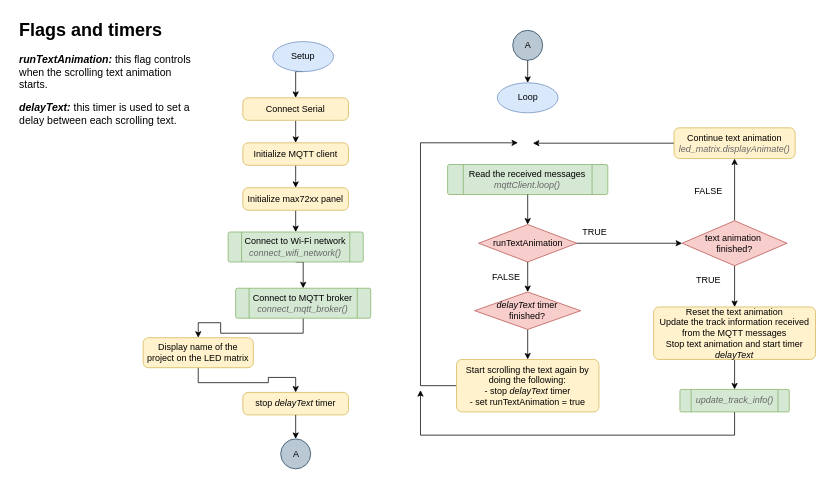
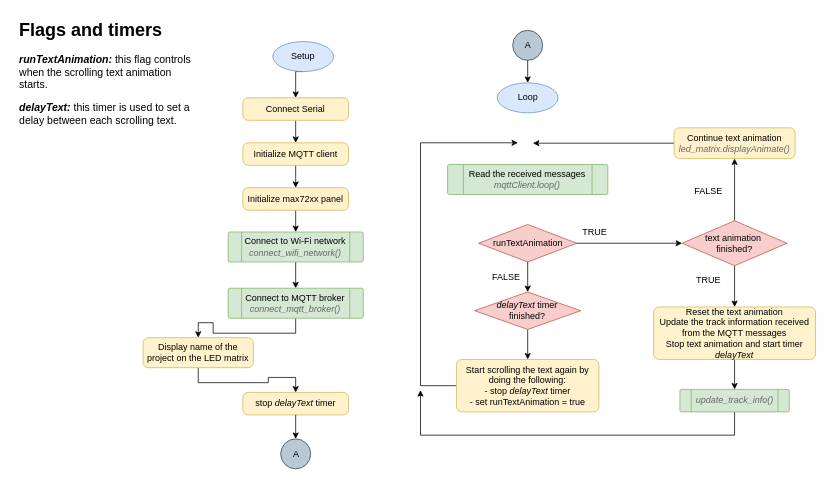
(528, 207) -> none
(303, 303) -> (296, 303)
